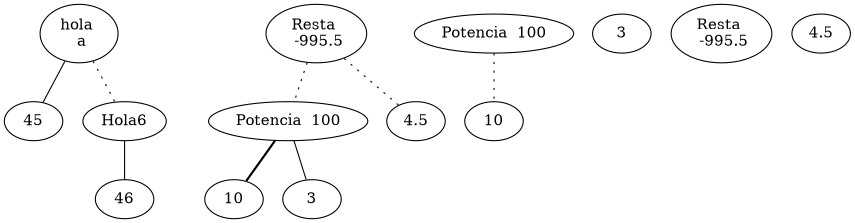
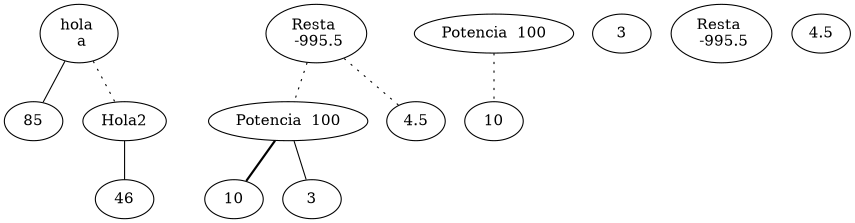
(34, 121) -> (34, 121)
(125, 121) -> (125, 121)
